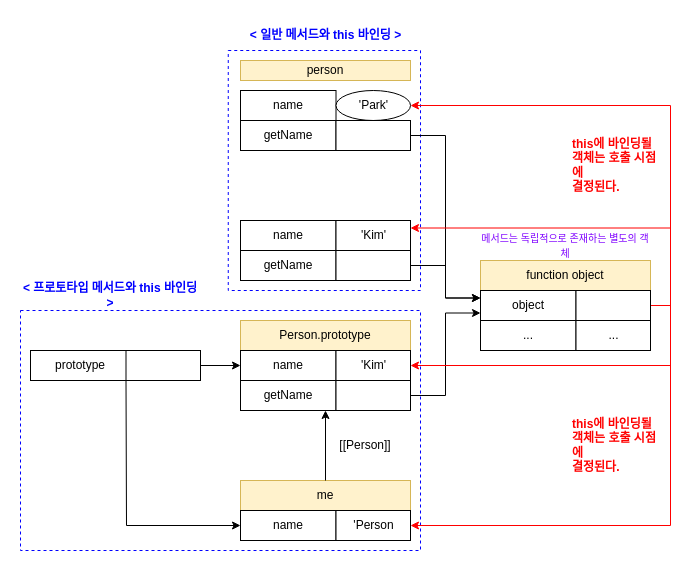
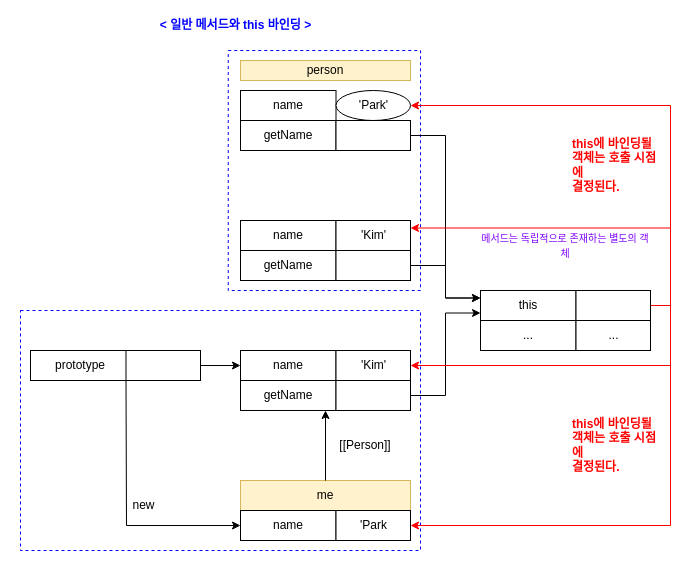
(326, 36) -> (236, 26)
(566, 276) -> none
(111, 296) -> none
(529, 306) -> (529, 306)
(326, 336) -> none
none -> (143, 506)
(374, 526) -> (374, 526)
